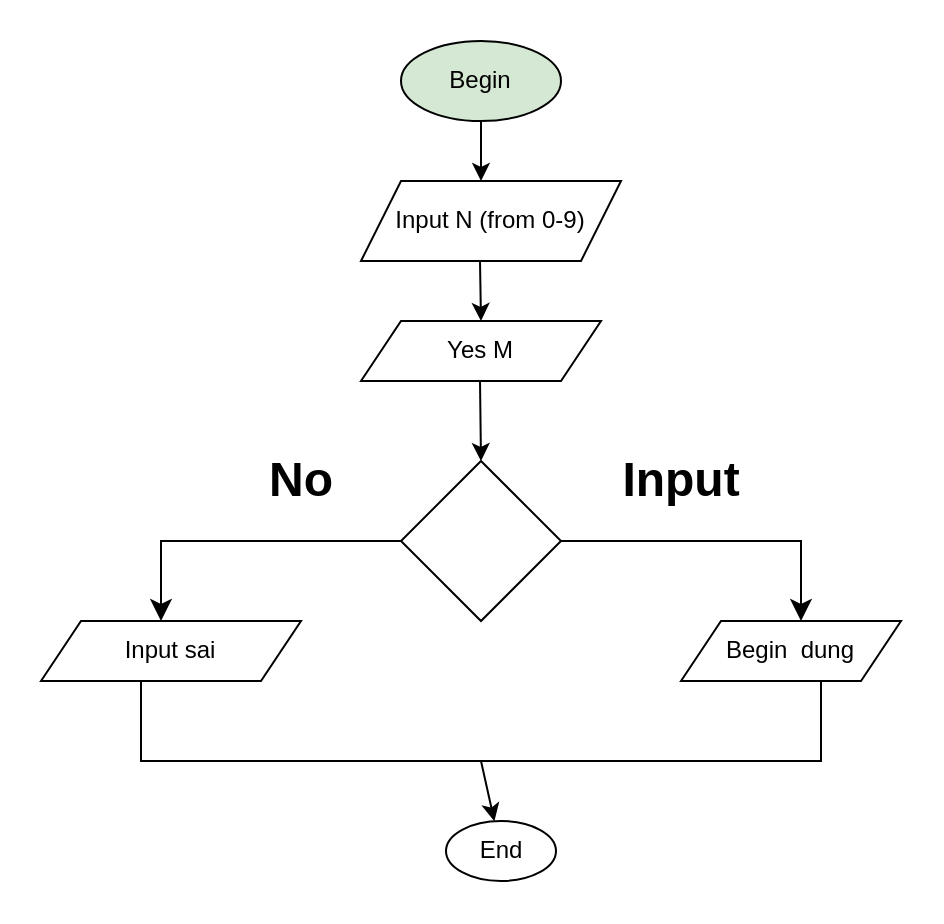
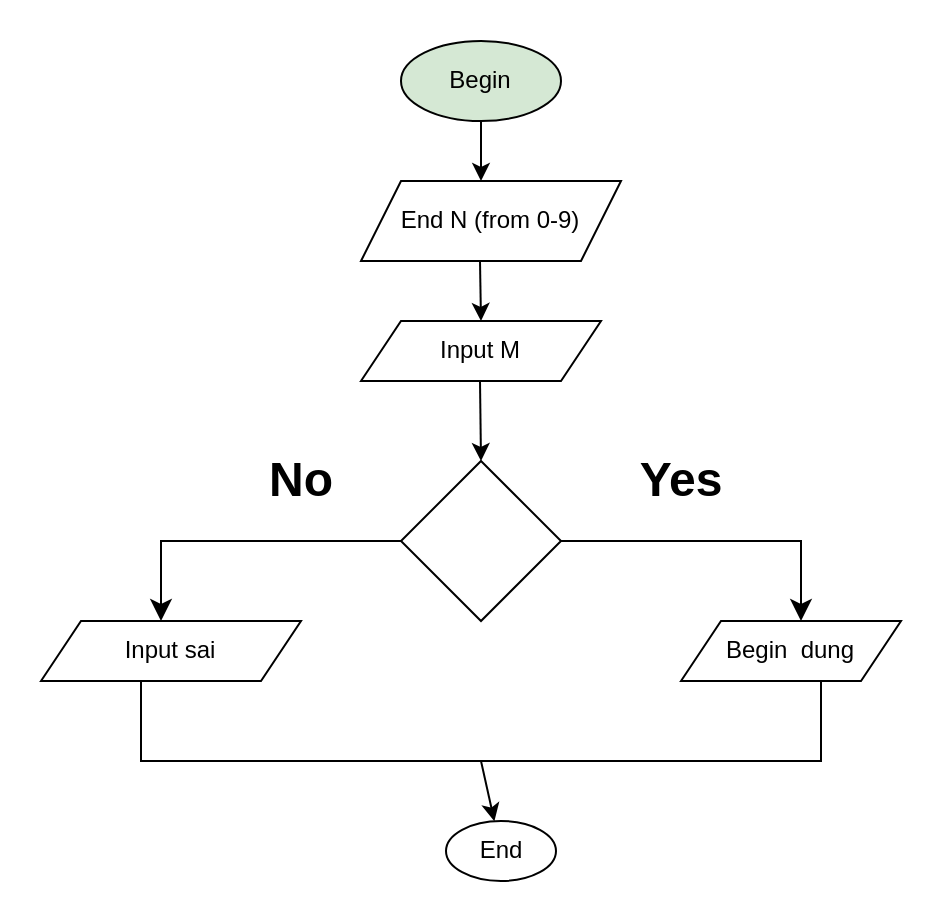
(491, 221) -> (491, 221)
(481, 351) -> (481, 351)
(682, 481) -> (682, 481)
